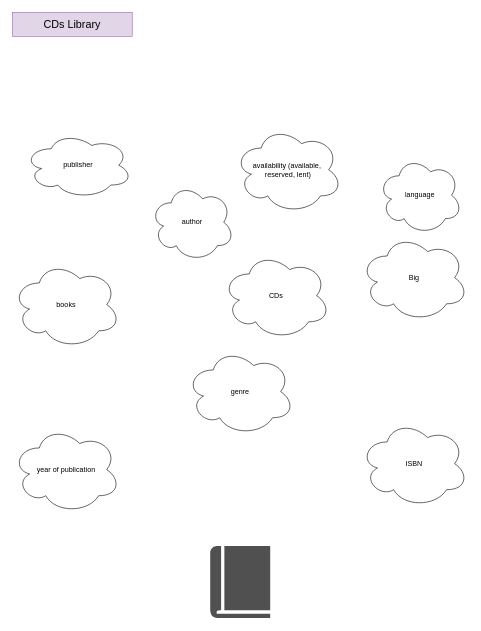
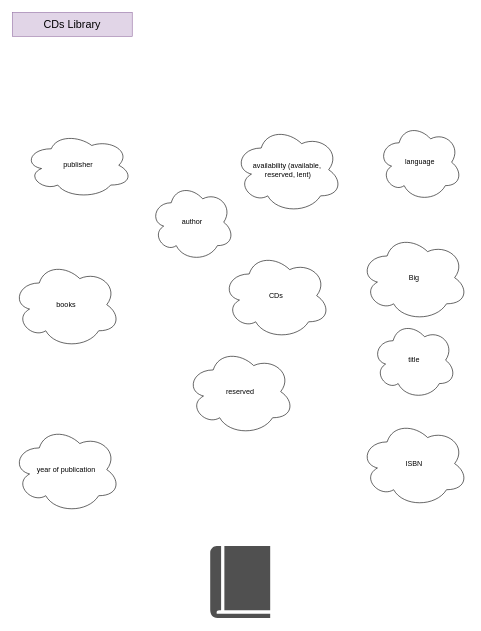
(420, 195) -> (420, 162)
none -> (414, 360)
(240, 392) -> (240, 392)
